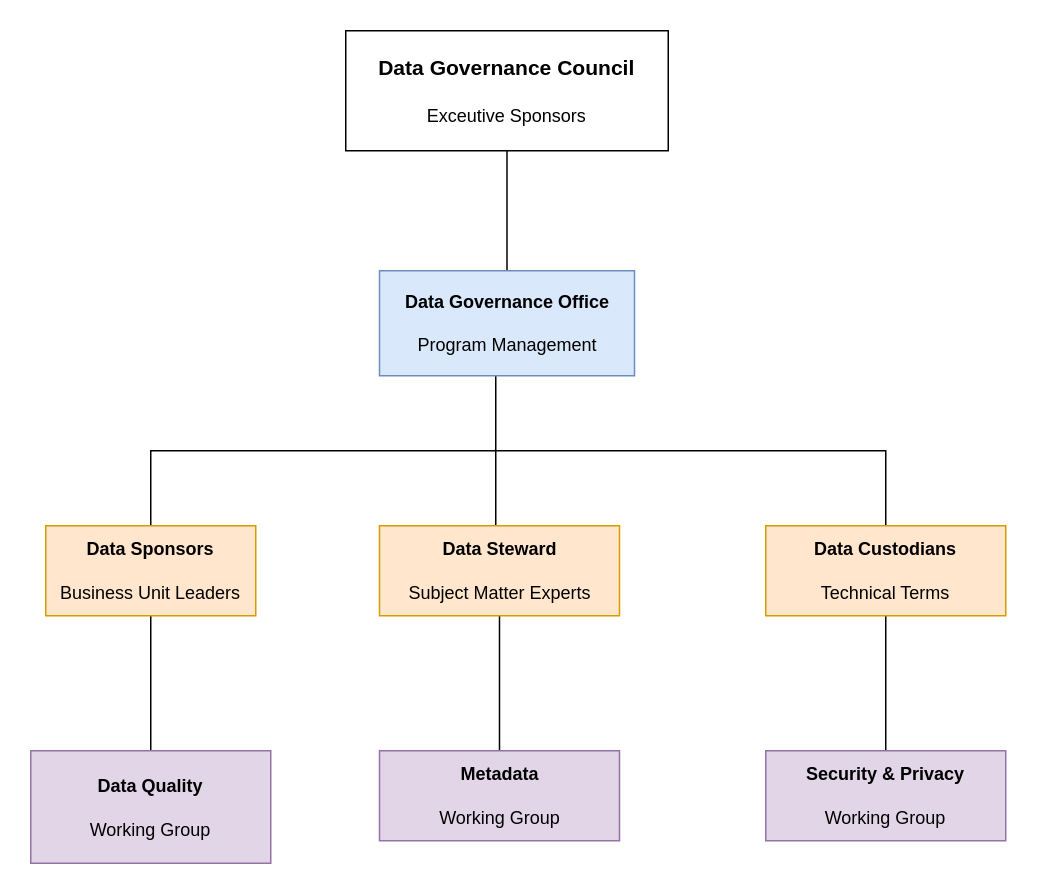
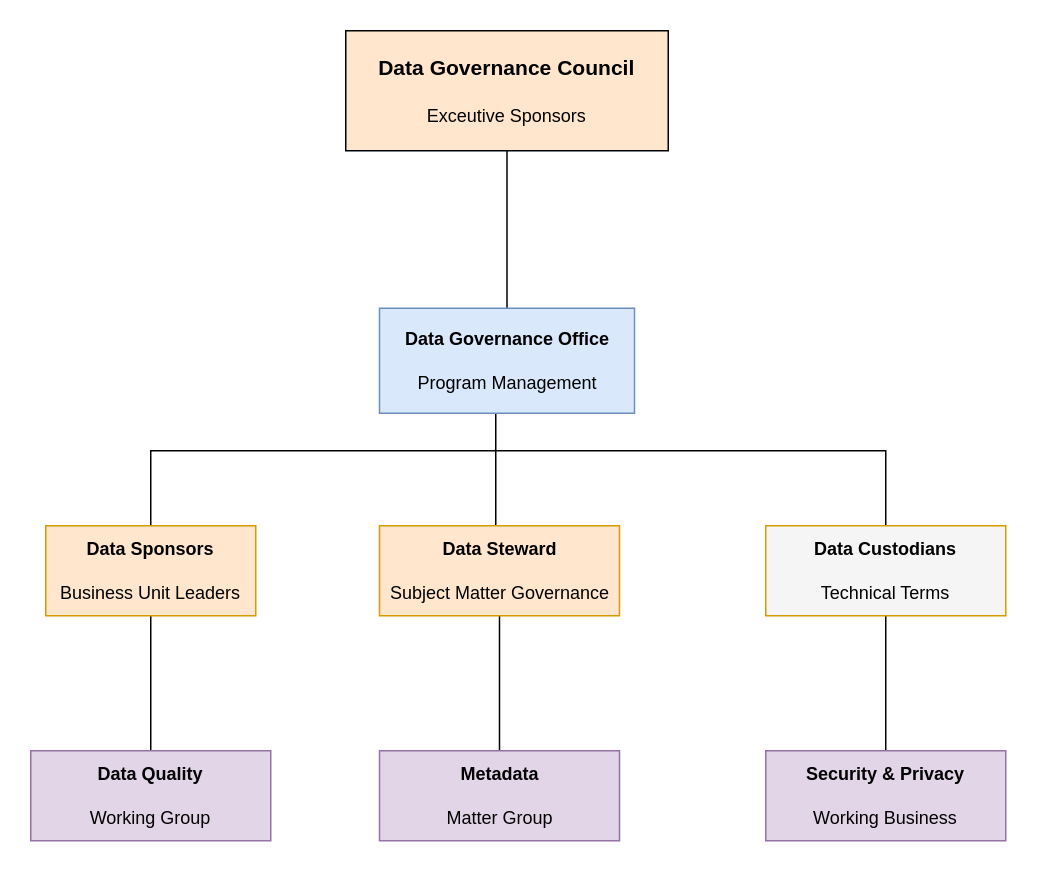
(507, 91) -> (507, 91)
(507, 323) -> (507, 361)
(500, 571) -> (500, 571)
(886, 571) -> (886, 571)
(500, 796) -> (500, 796)
(886, 796) -> (886, 796)
(151, 807) -> (151, 796)
